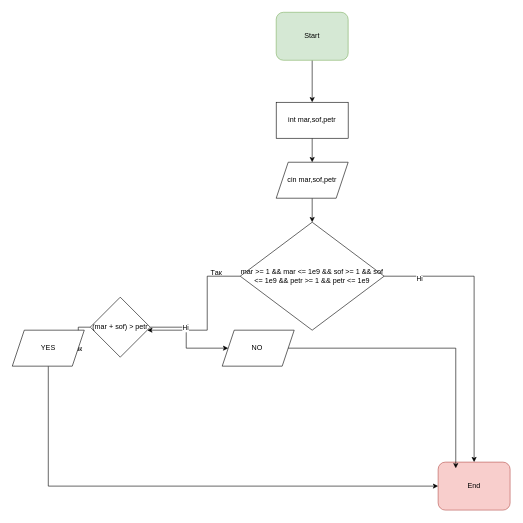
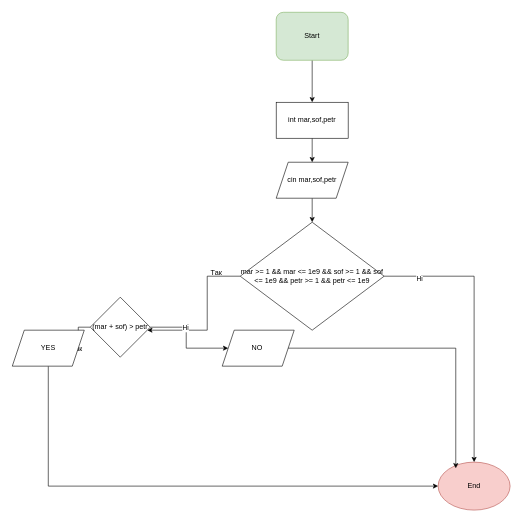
(474, 486) -> (474, 486)
